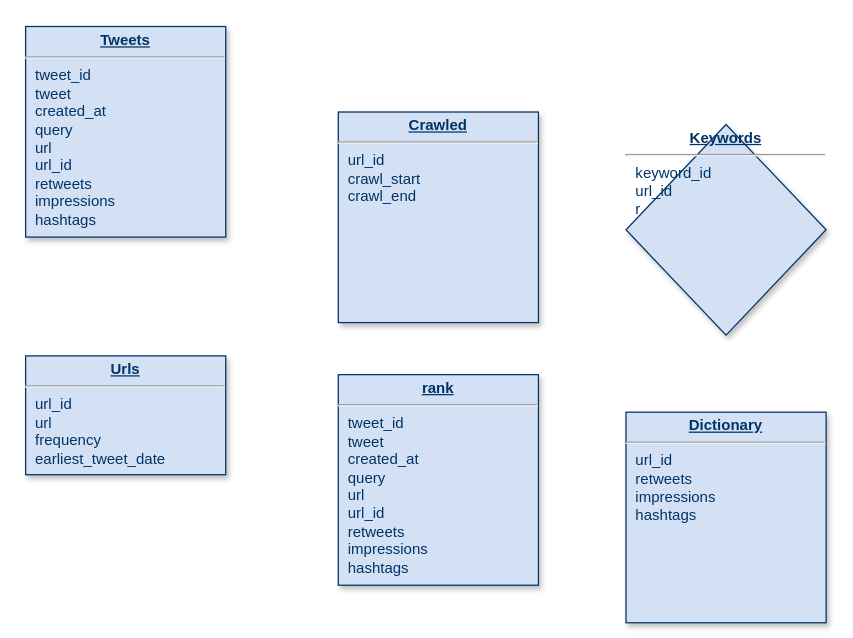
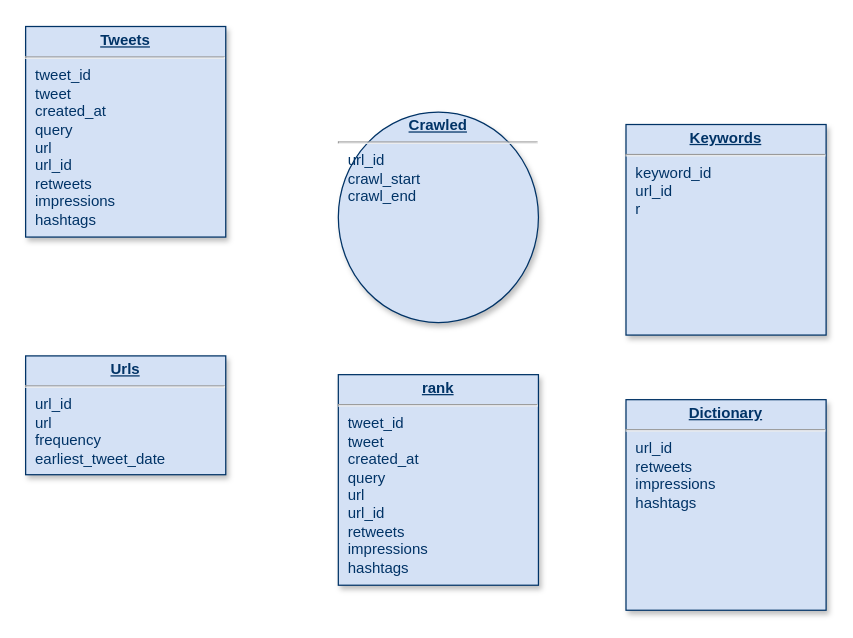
(438, 217) -> (438, 217)
(726, 230) -> (726, 230)
(726, 517) -> (726, 505)
